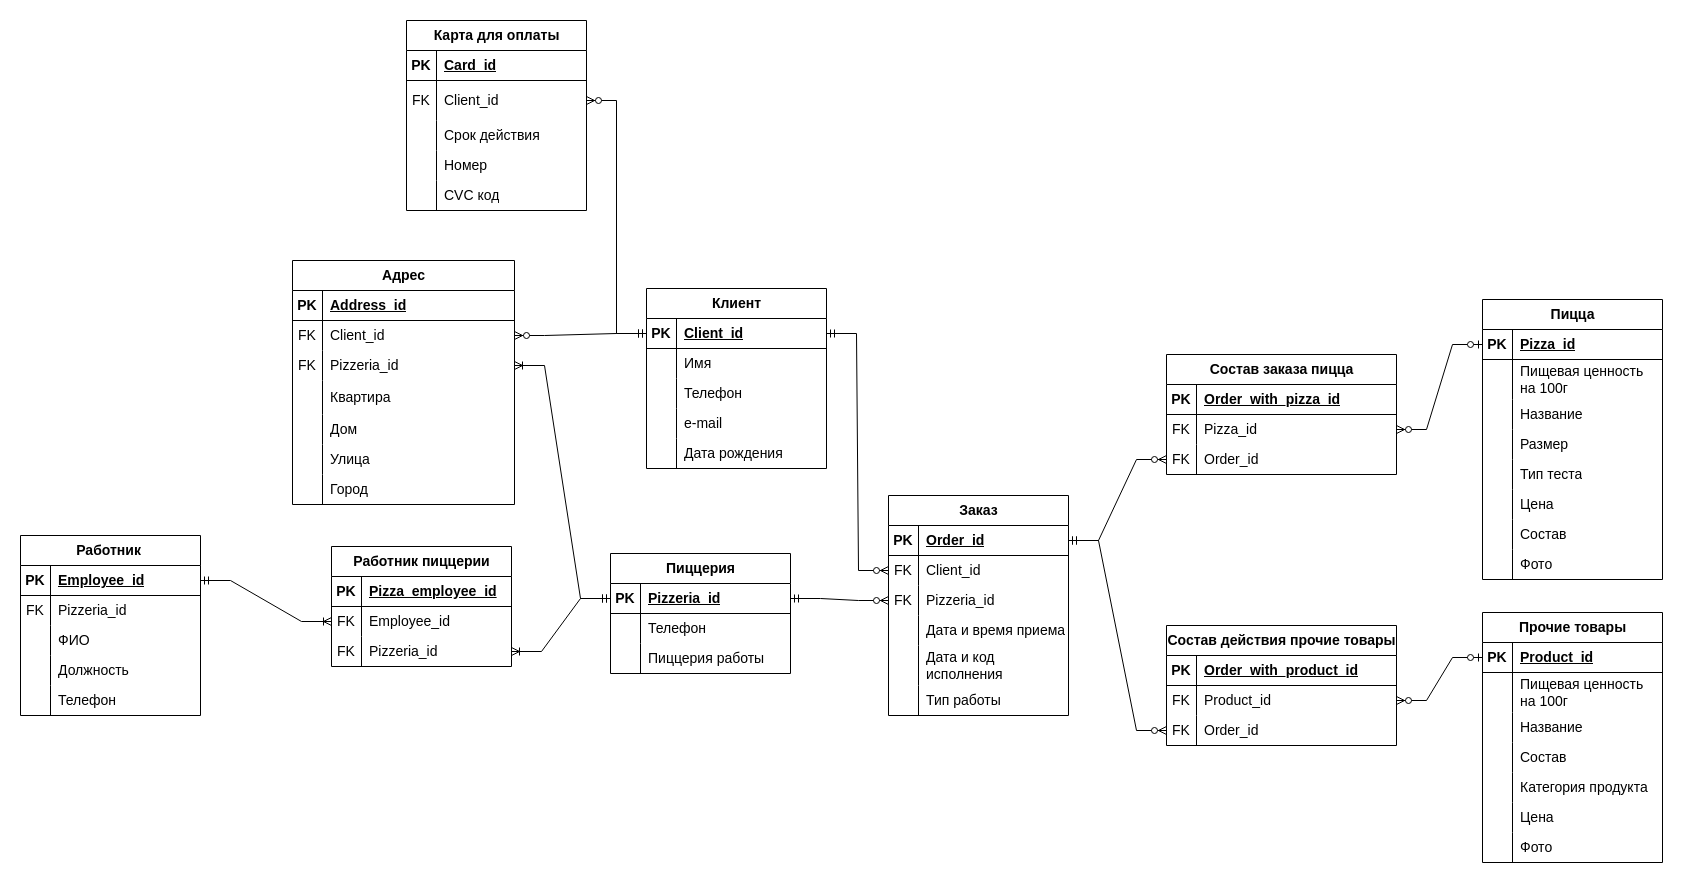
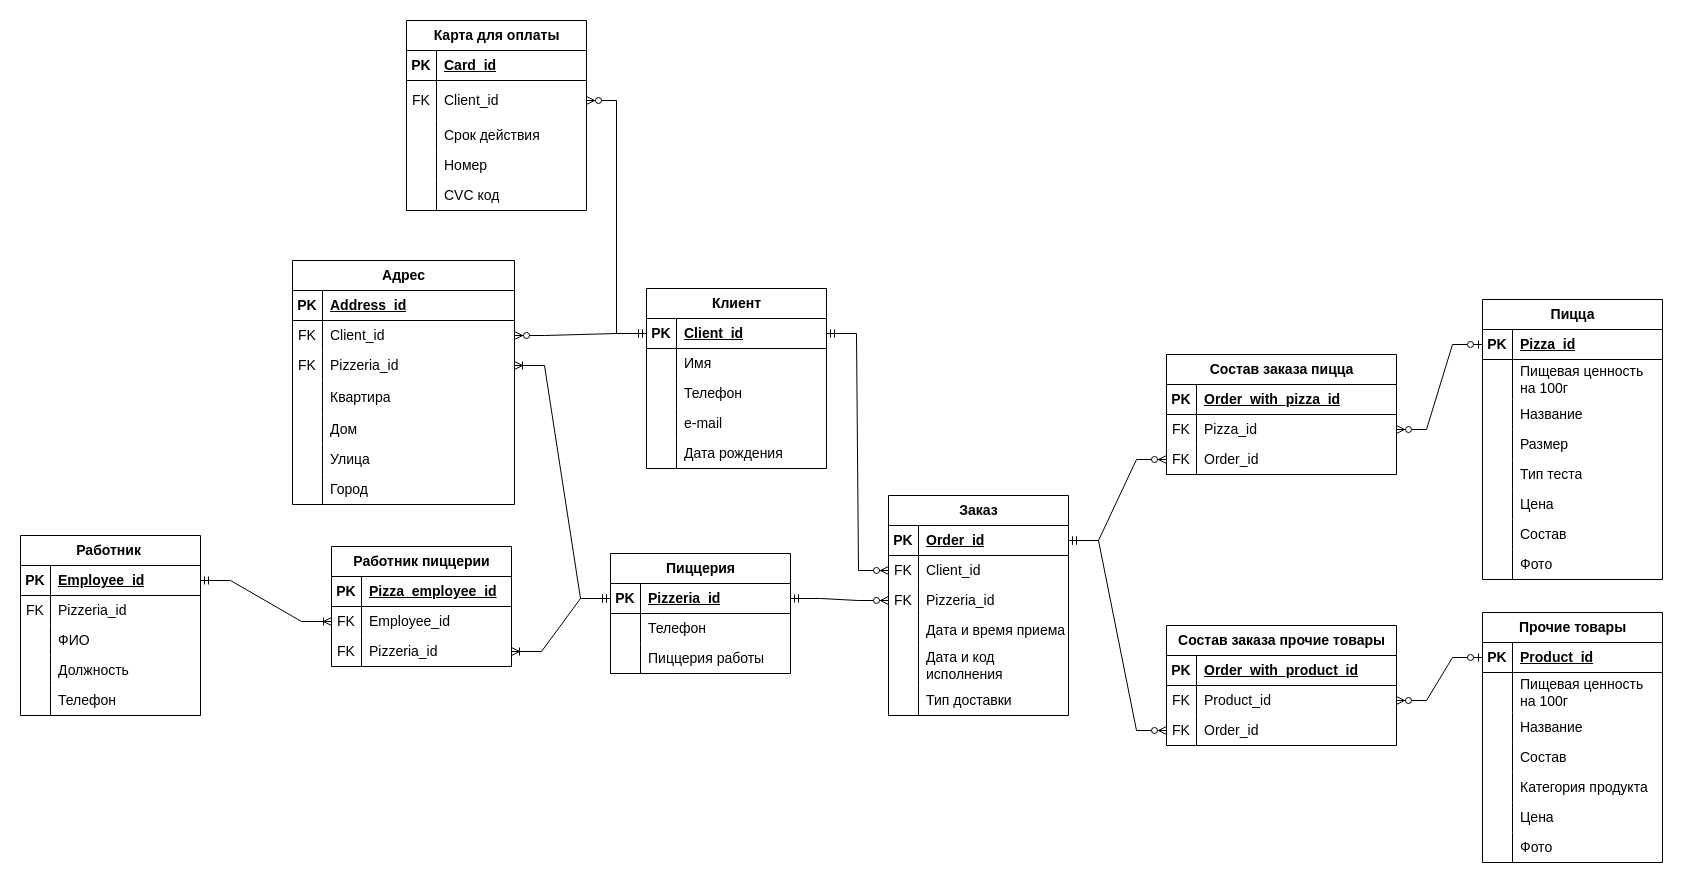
(1282, 641) -> (1282, 641)
(964, 701) -> (972, 701)
